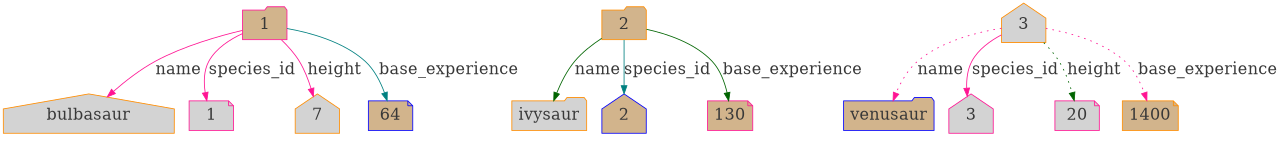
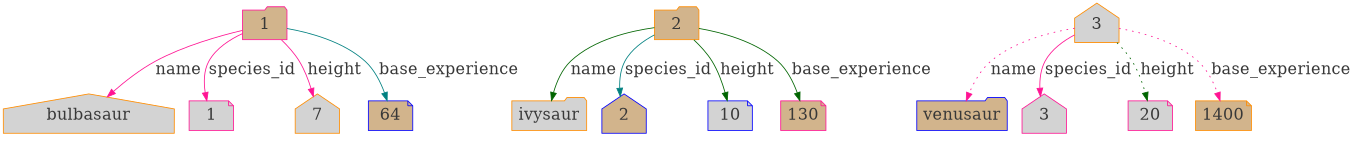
none -> (730, 116)
